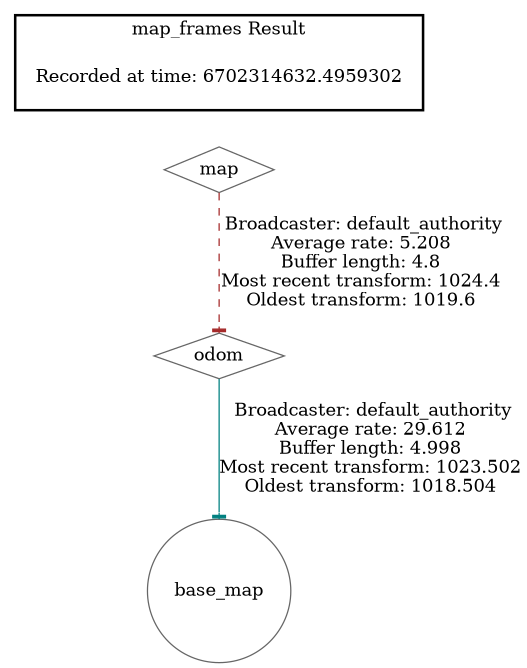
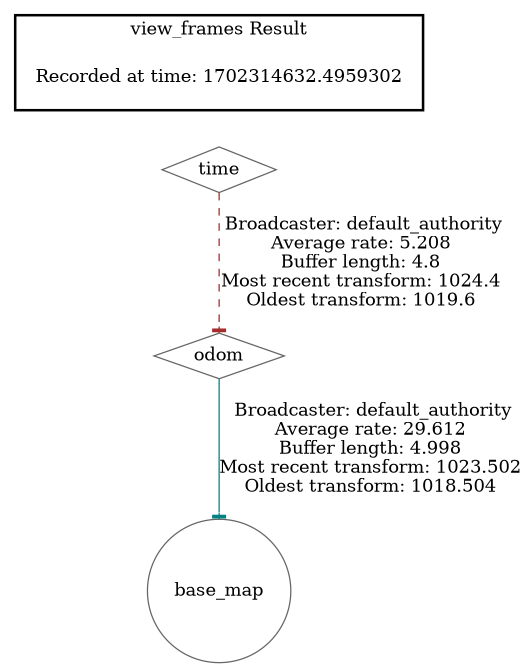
(219, 30) -> (219, 30)
(219, 77) -> (219, 77)
(219, 170) -> (219, 170)
